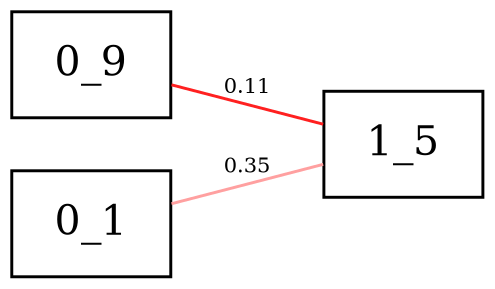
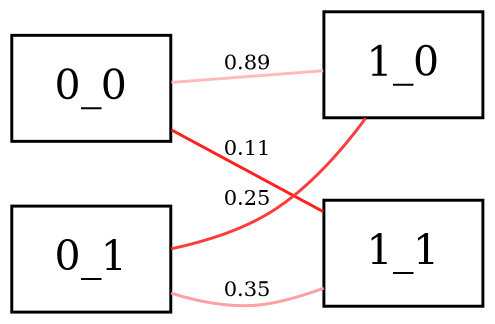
(91, 65) -> (91, 88)
none -> (403, 65)
(403, 144) -> (403, 253)
